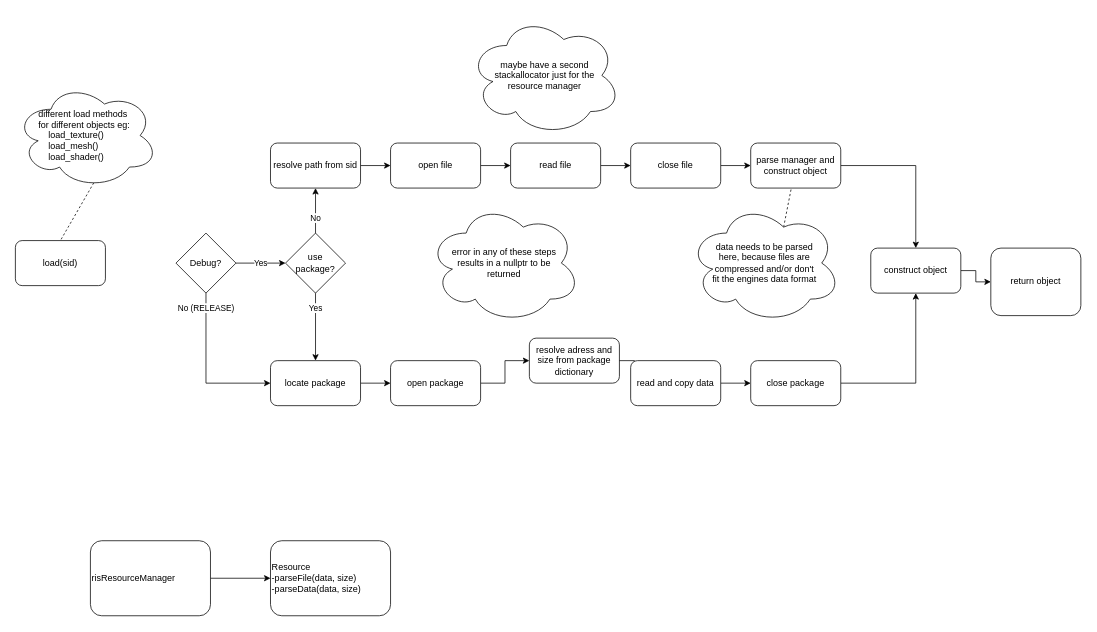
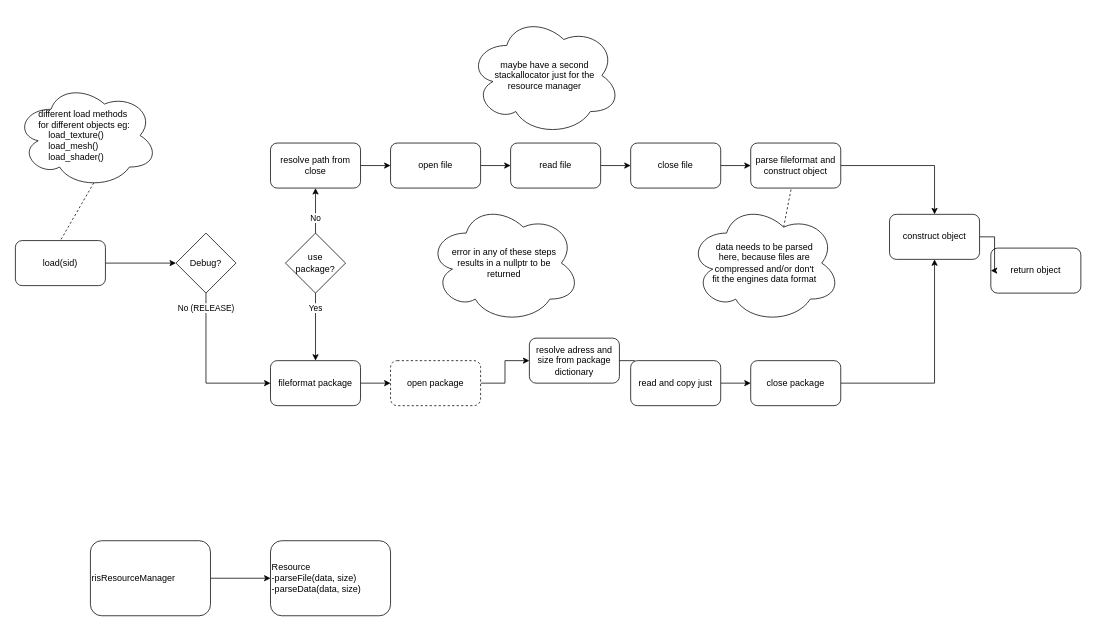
(315, 165) -> (315, 165)
(795, 165) -> (795, 165)
none -> (169, 263)
(260, 263) -> none
(915, 270) -> (934, 237)
(1035, 282) -> (1035, 270)
(315, 383) -> (315, 383)
(435, 383) -> (435, 383)
(675, 383) -> (675, 383)
